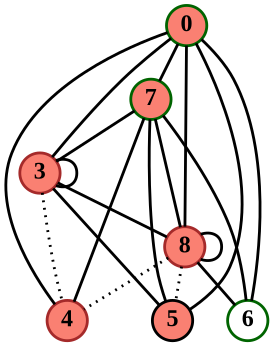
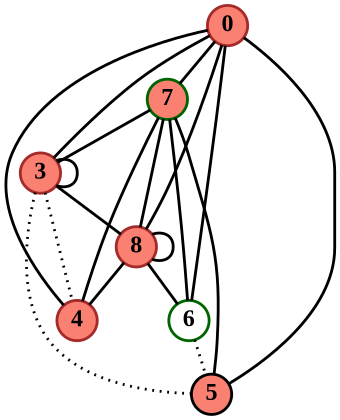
(187, 26) -> (228, 26)
(106, 247) -> (50, 342)
(126, 284) -> (107, 284)
(179, 284) -> (200, 358)
